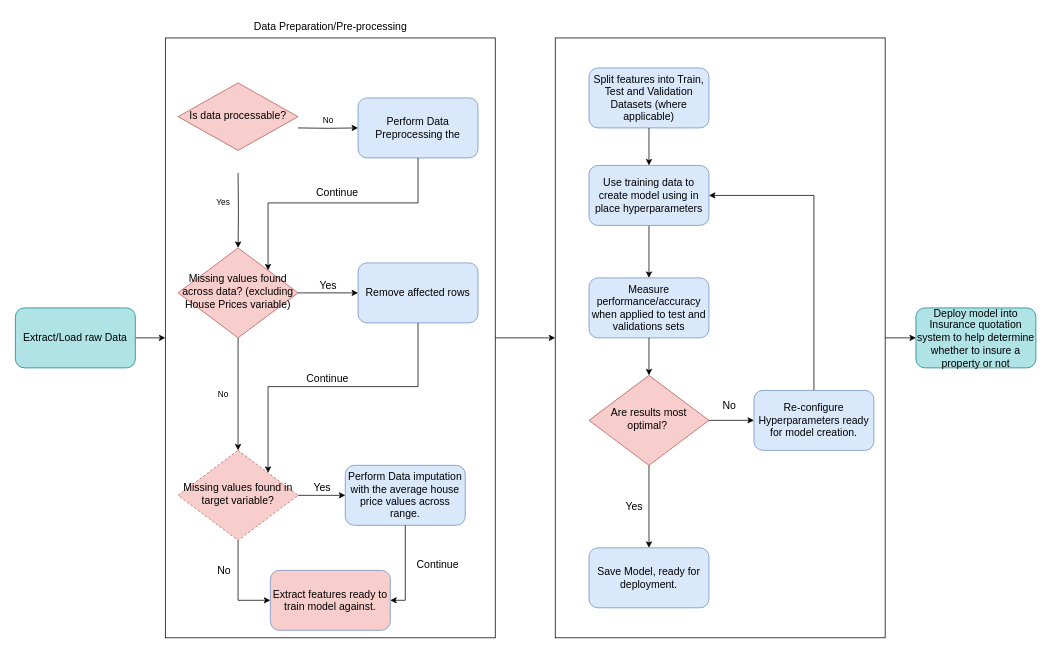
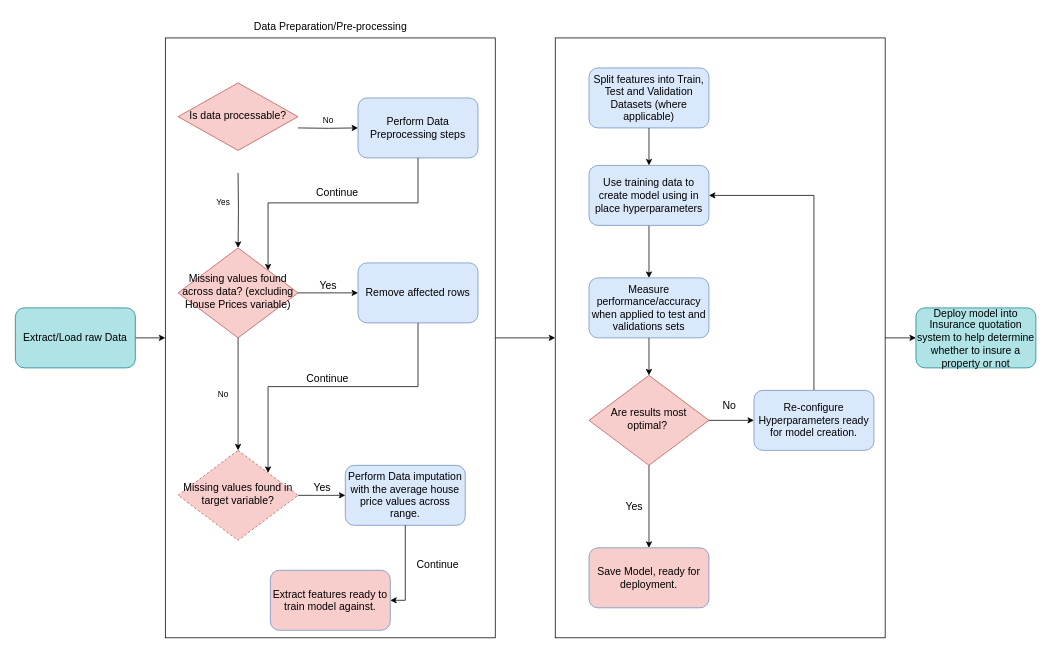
(418, 128) -> (418, 128)
(649, 578) -> (649, 578)
(250, 600) -> none
